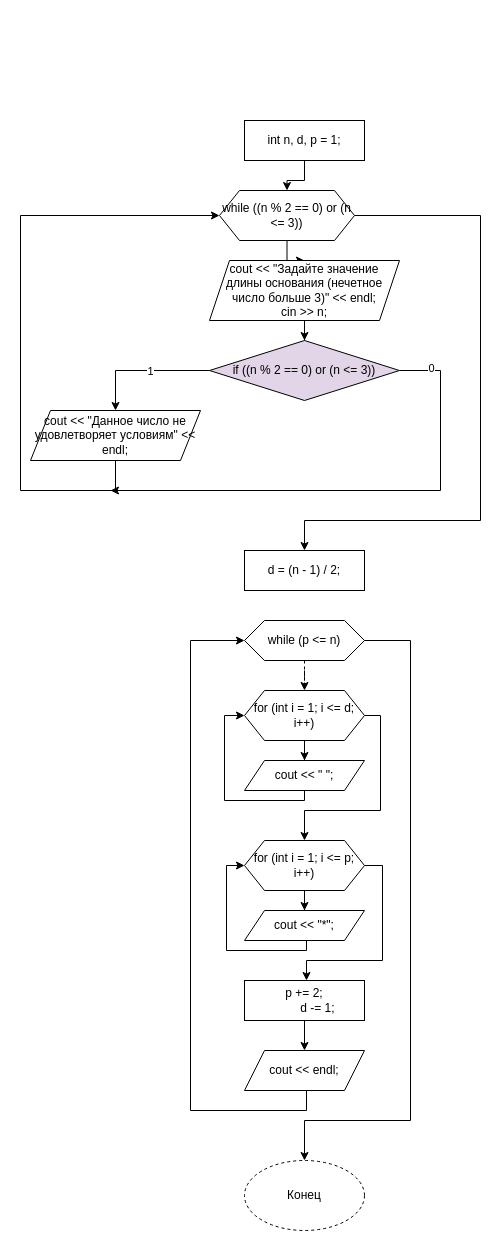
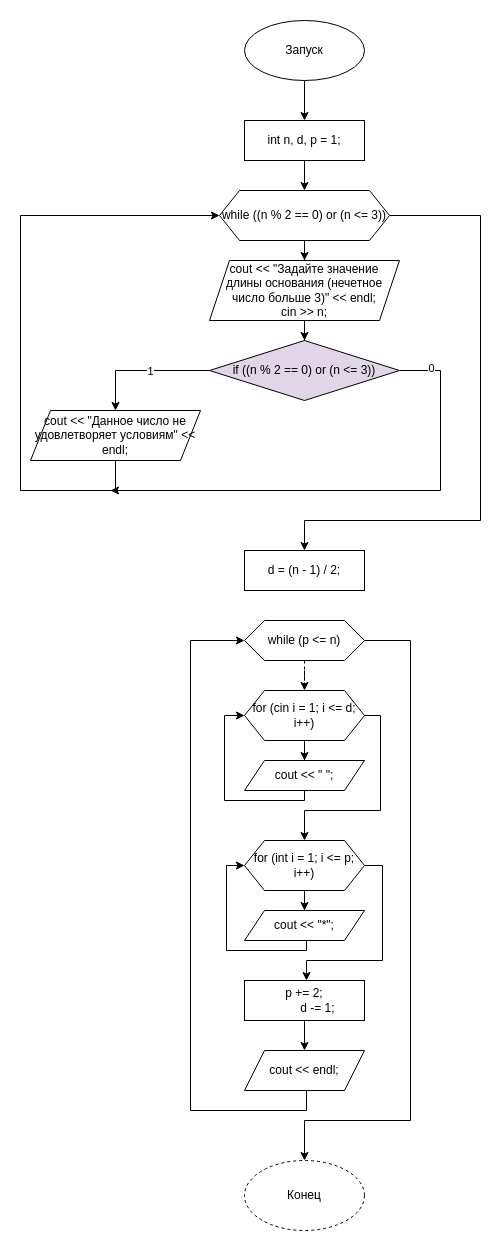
none -> (305, 51)
none -> (305, 97)
(287, 216) -> (305, 216)
(305, 716) -> (305, 716)
